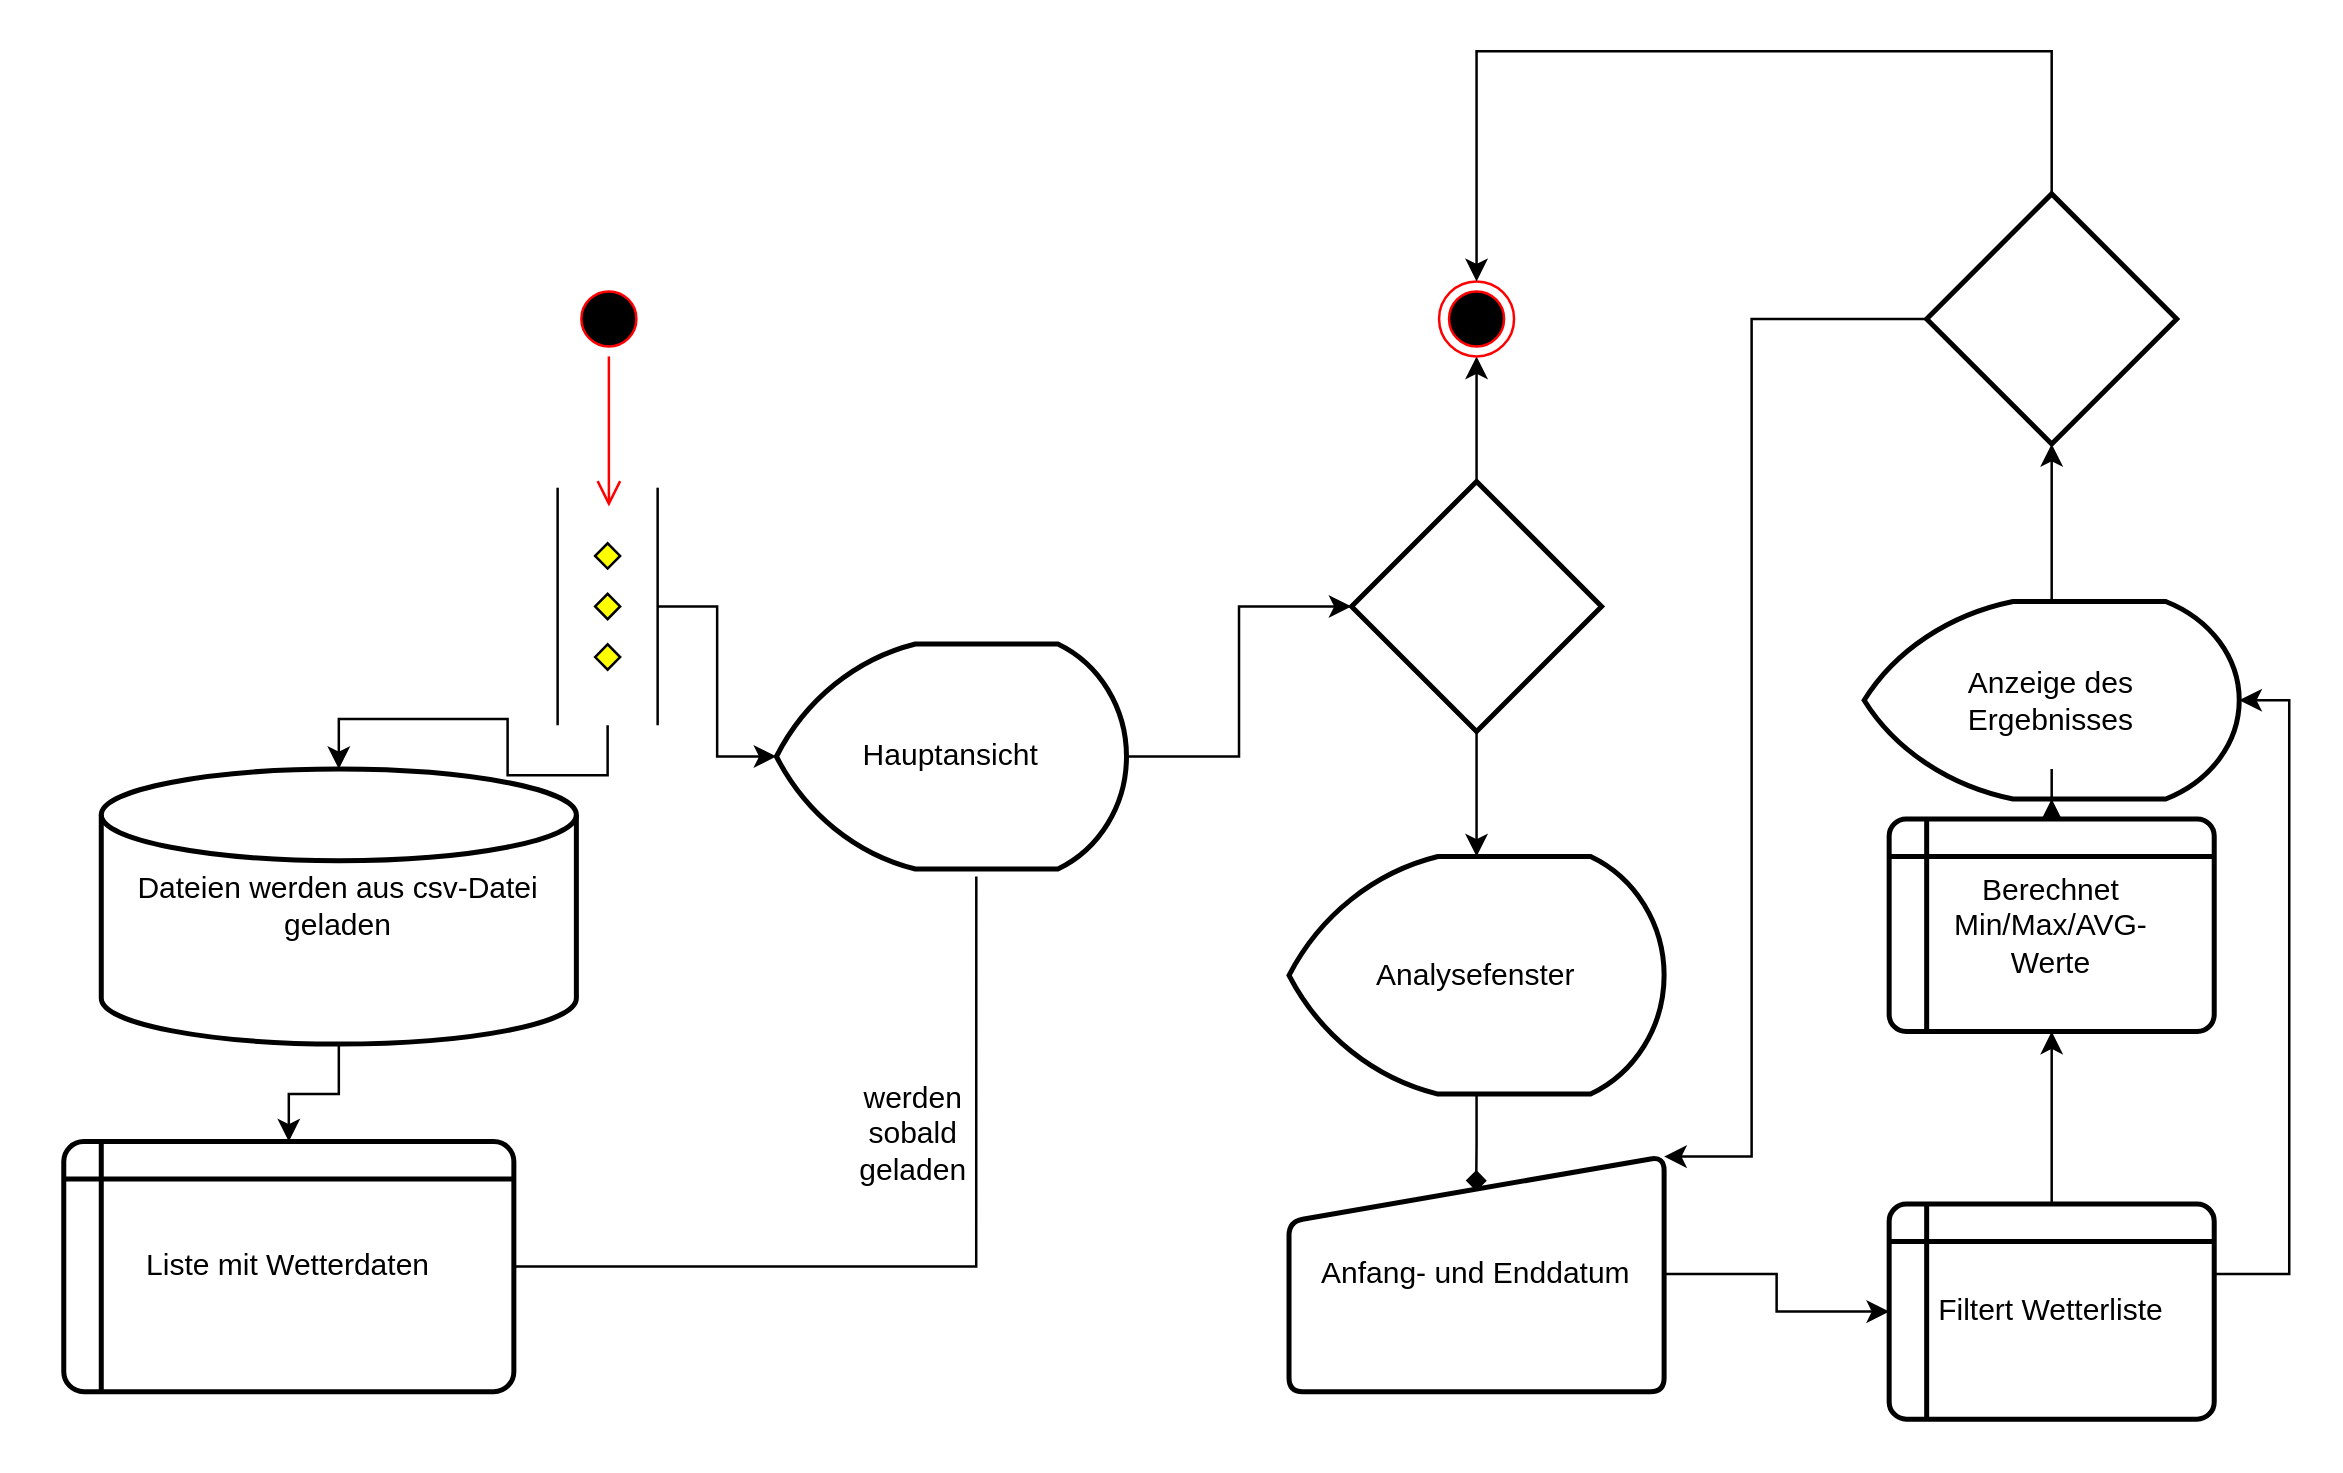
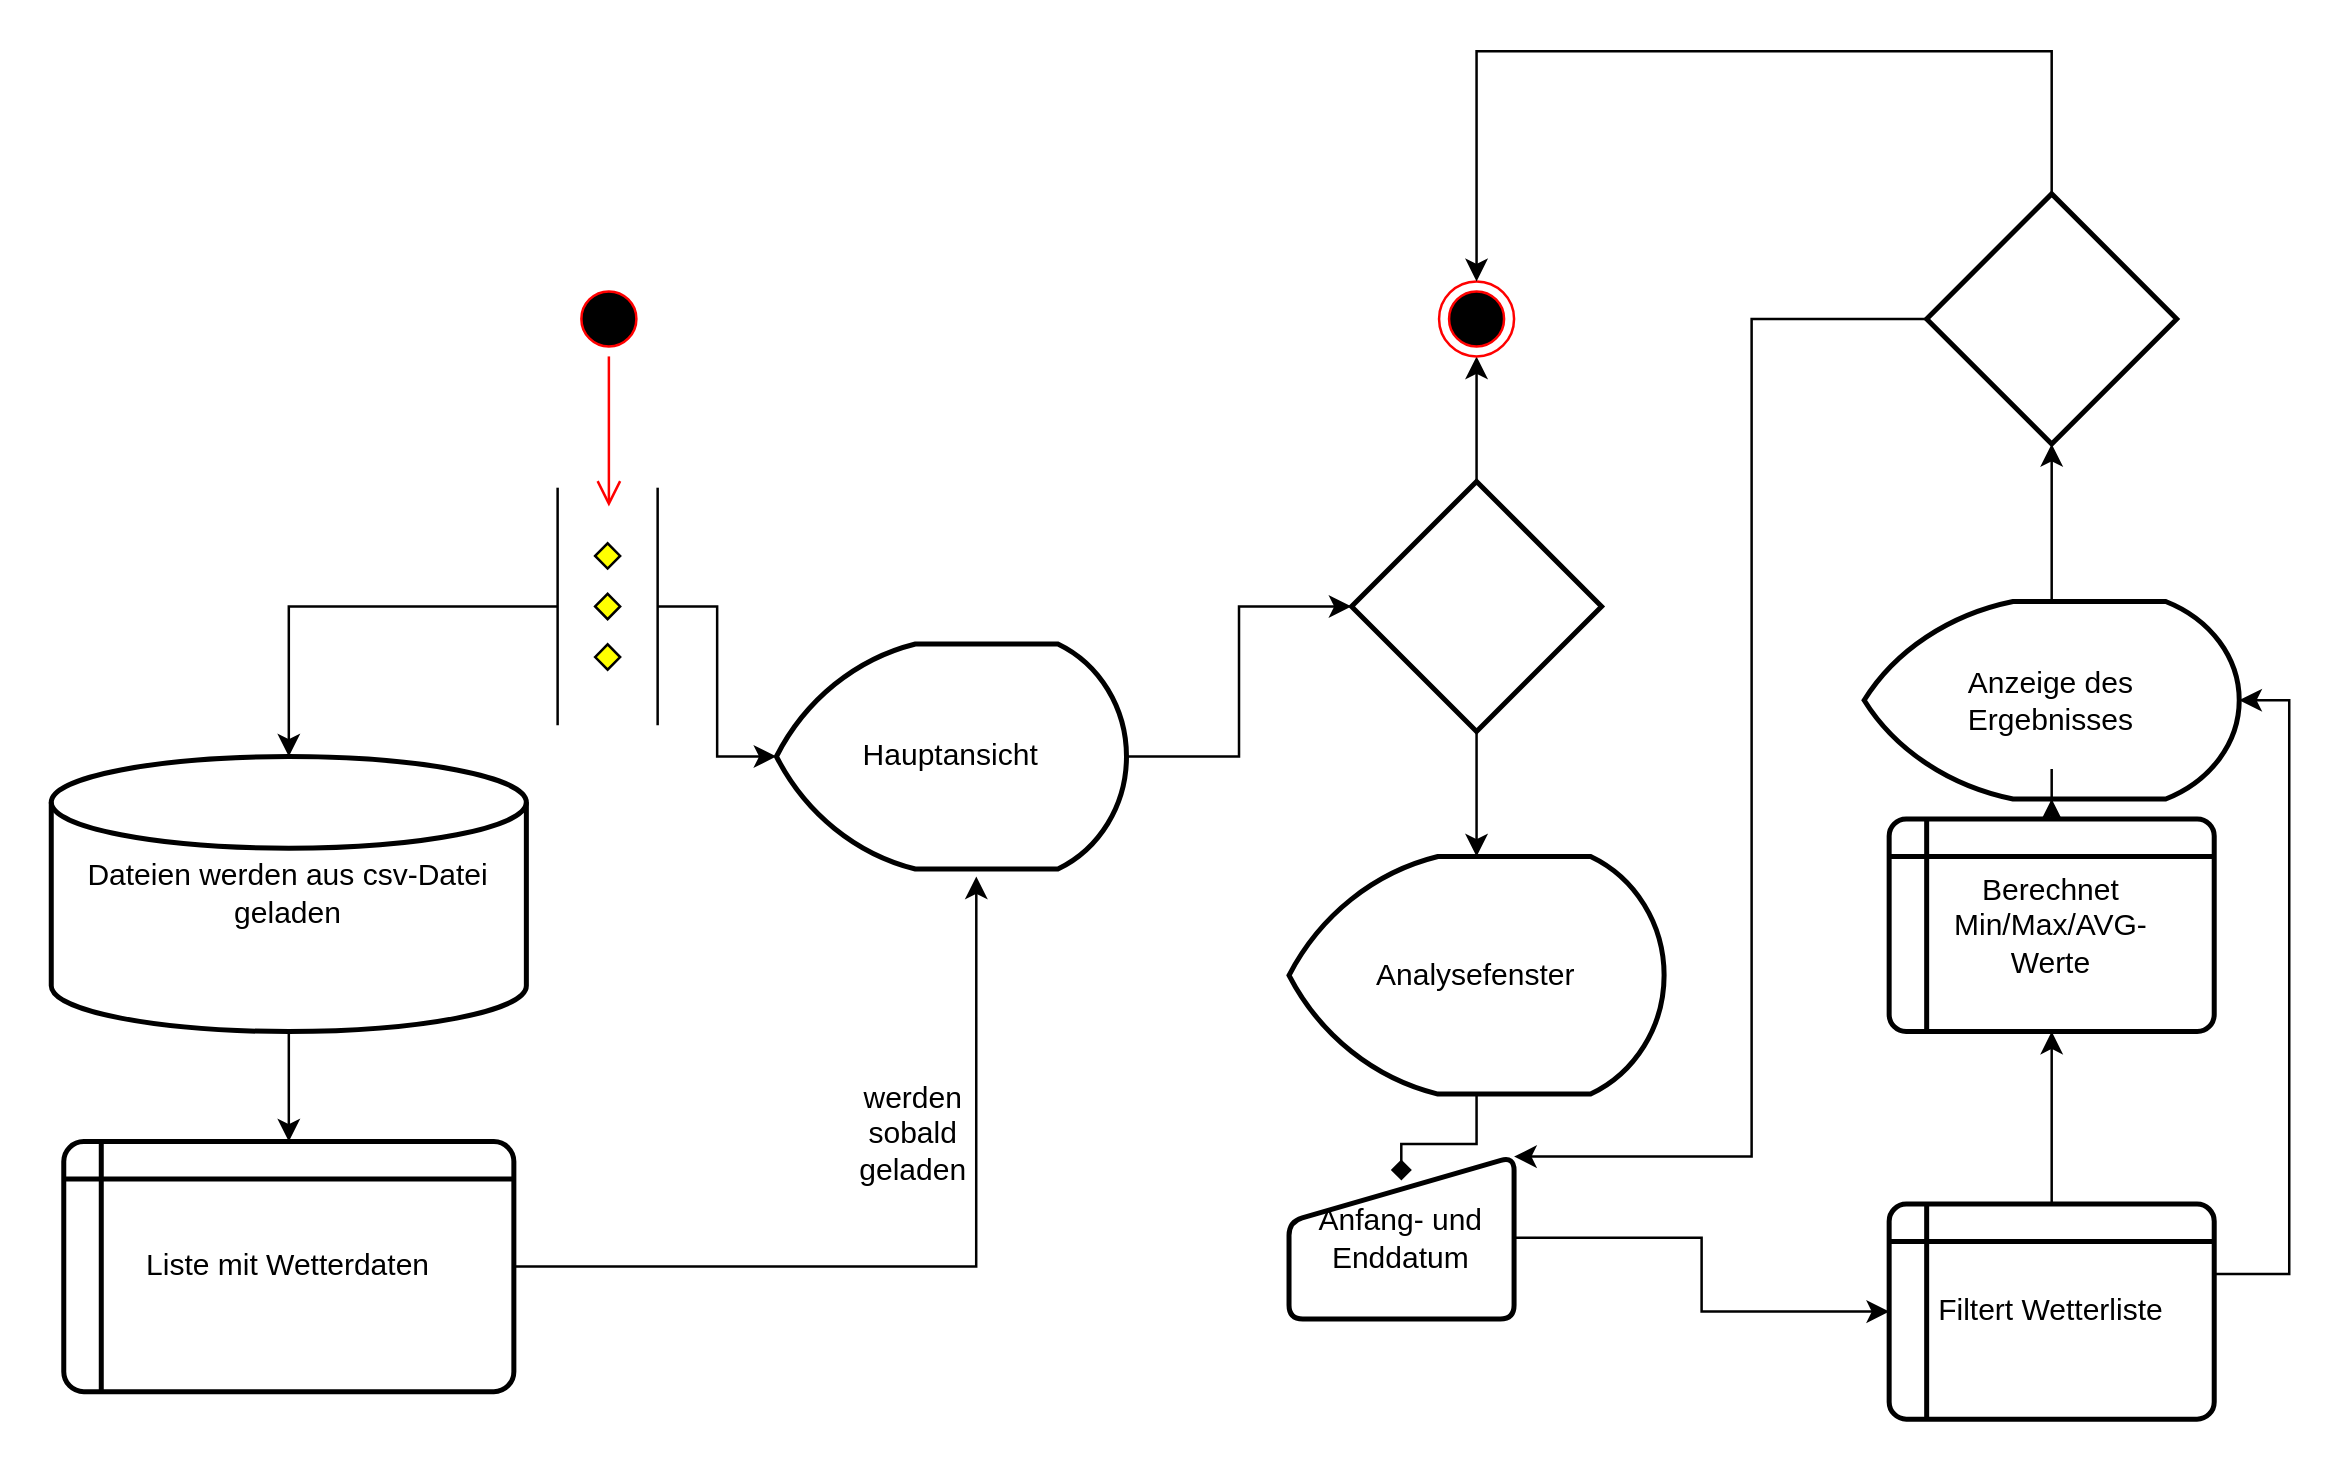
(976, 886) -> (976, 894)
(339, 906) -> (289, 894)
(1476, 1274) -> (1401, 1238)
